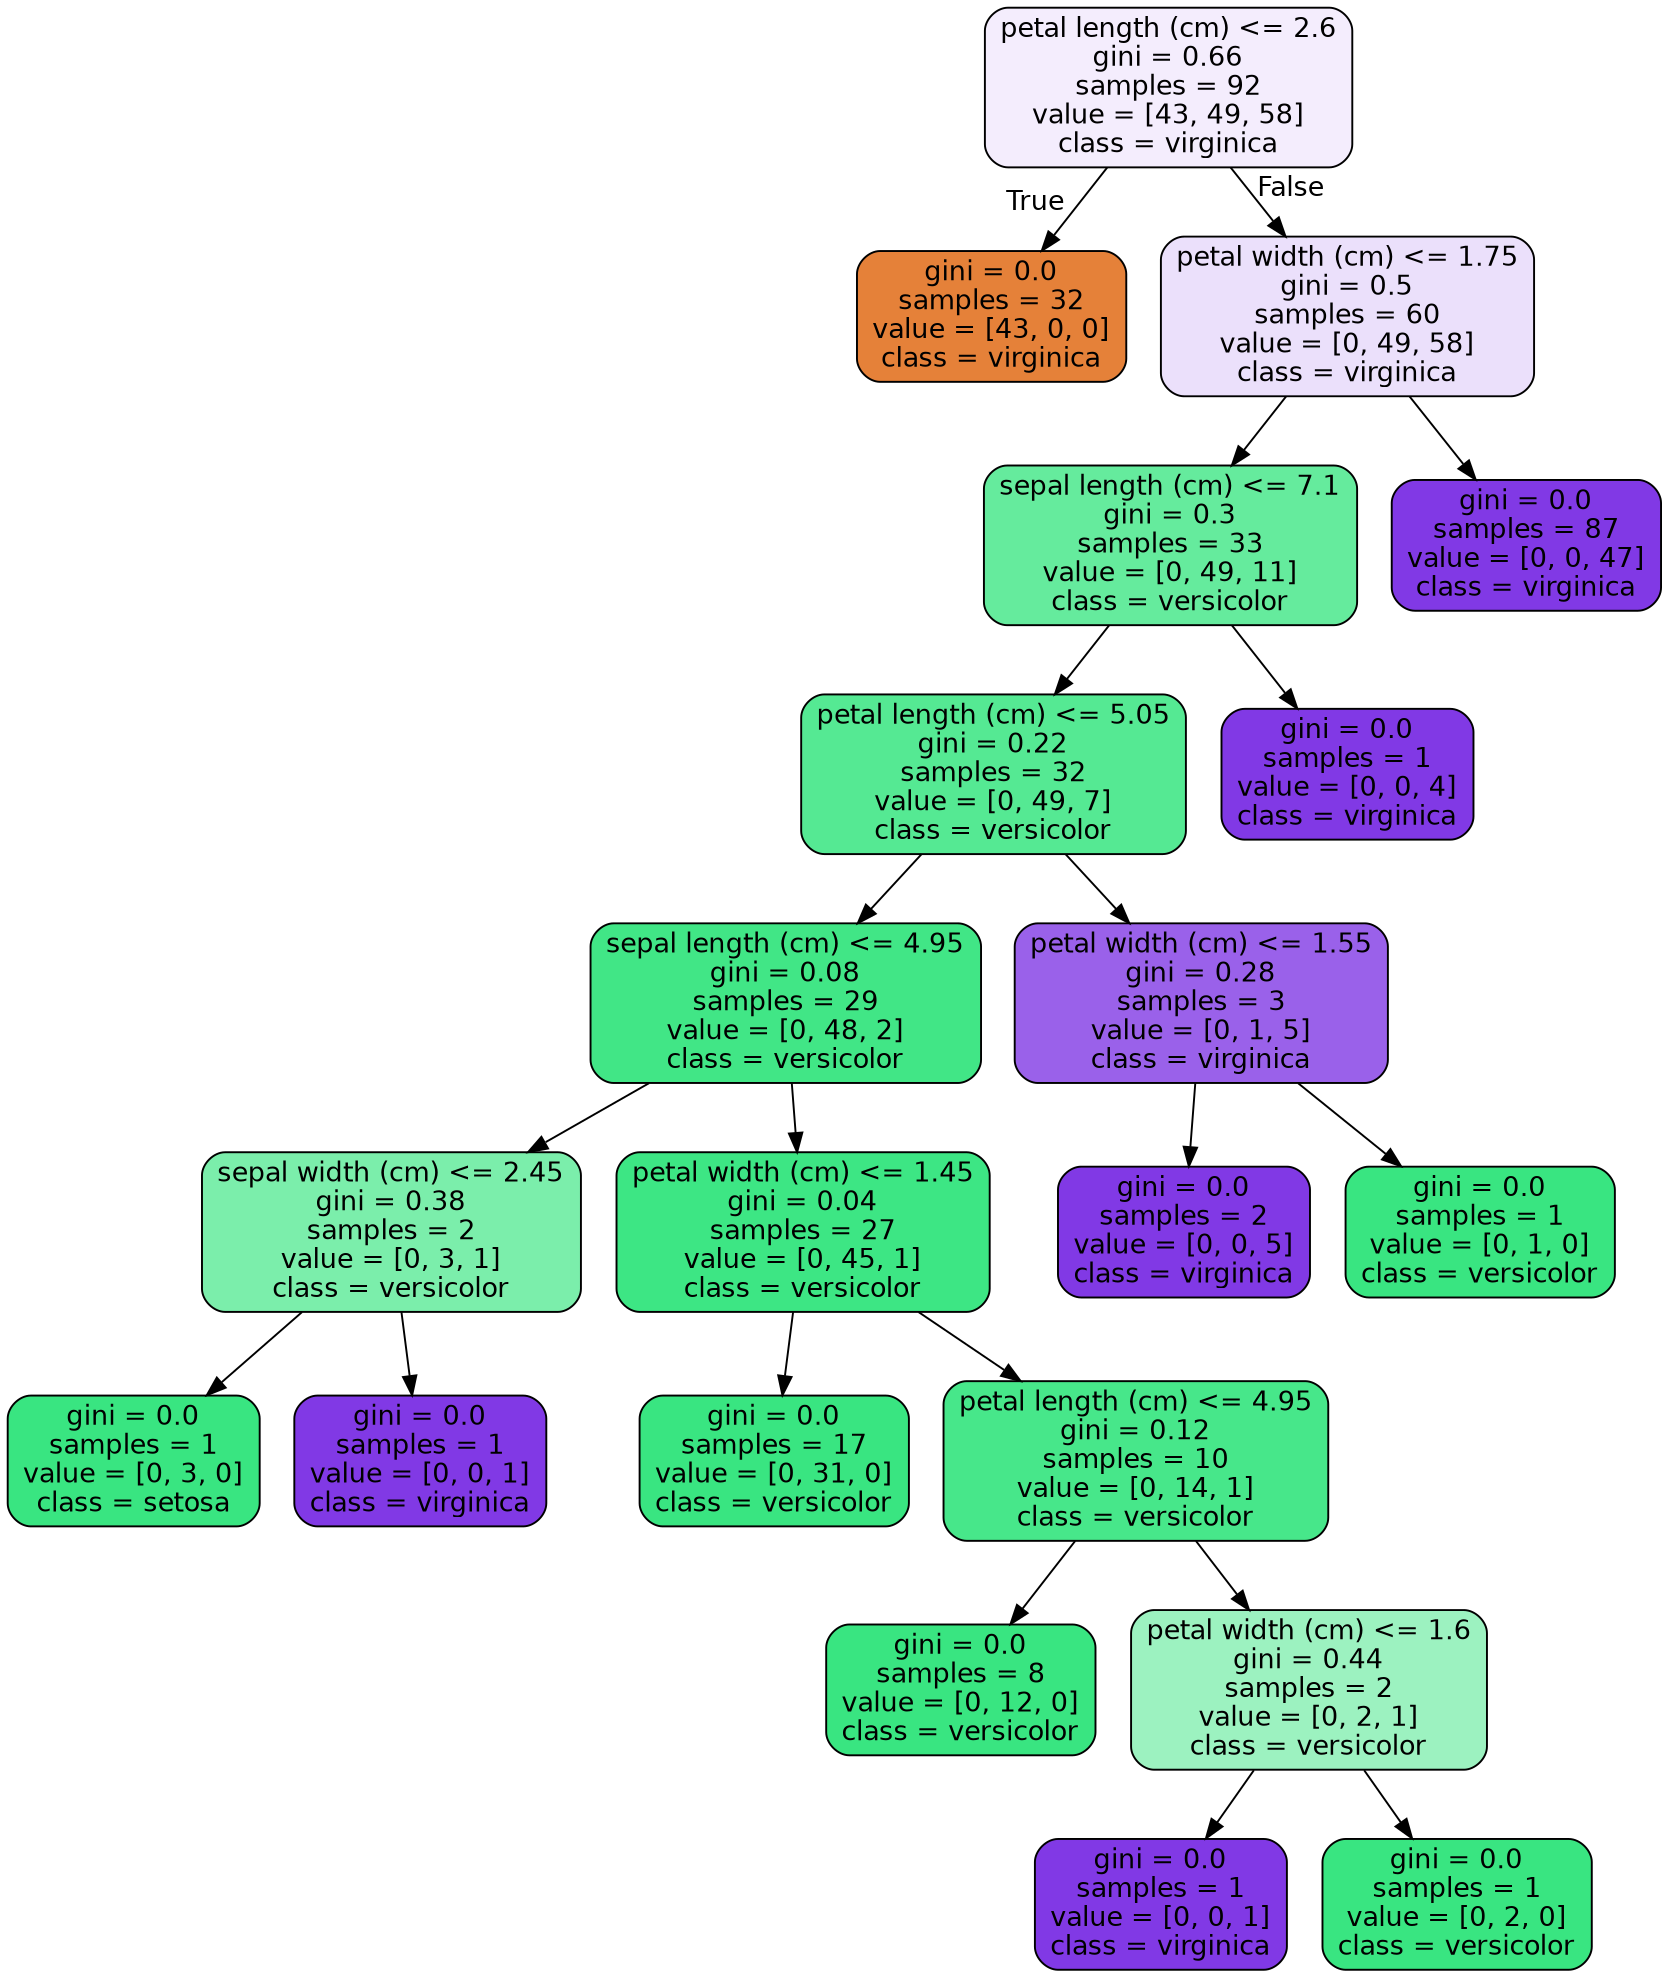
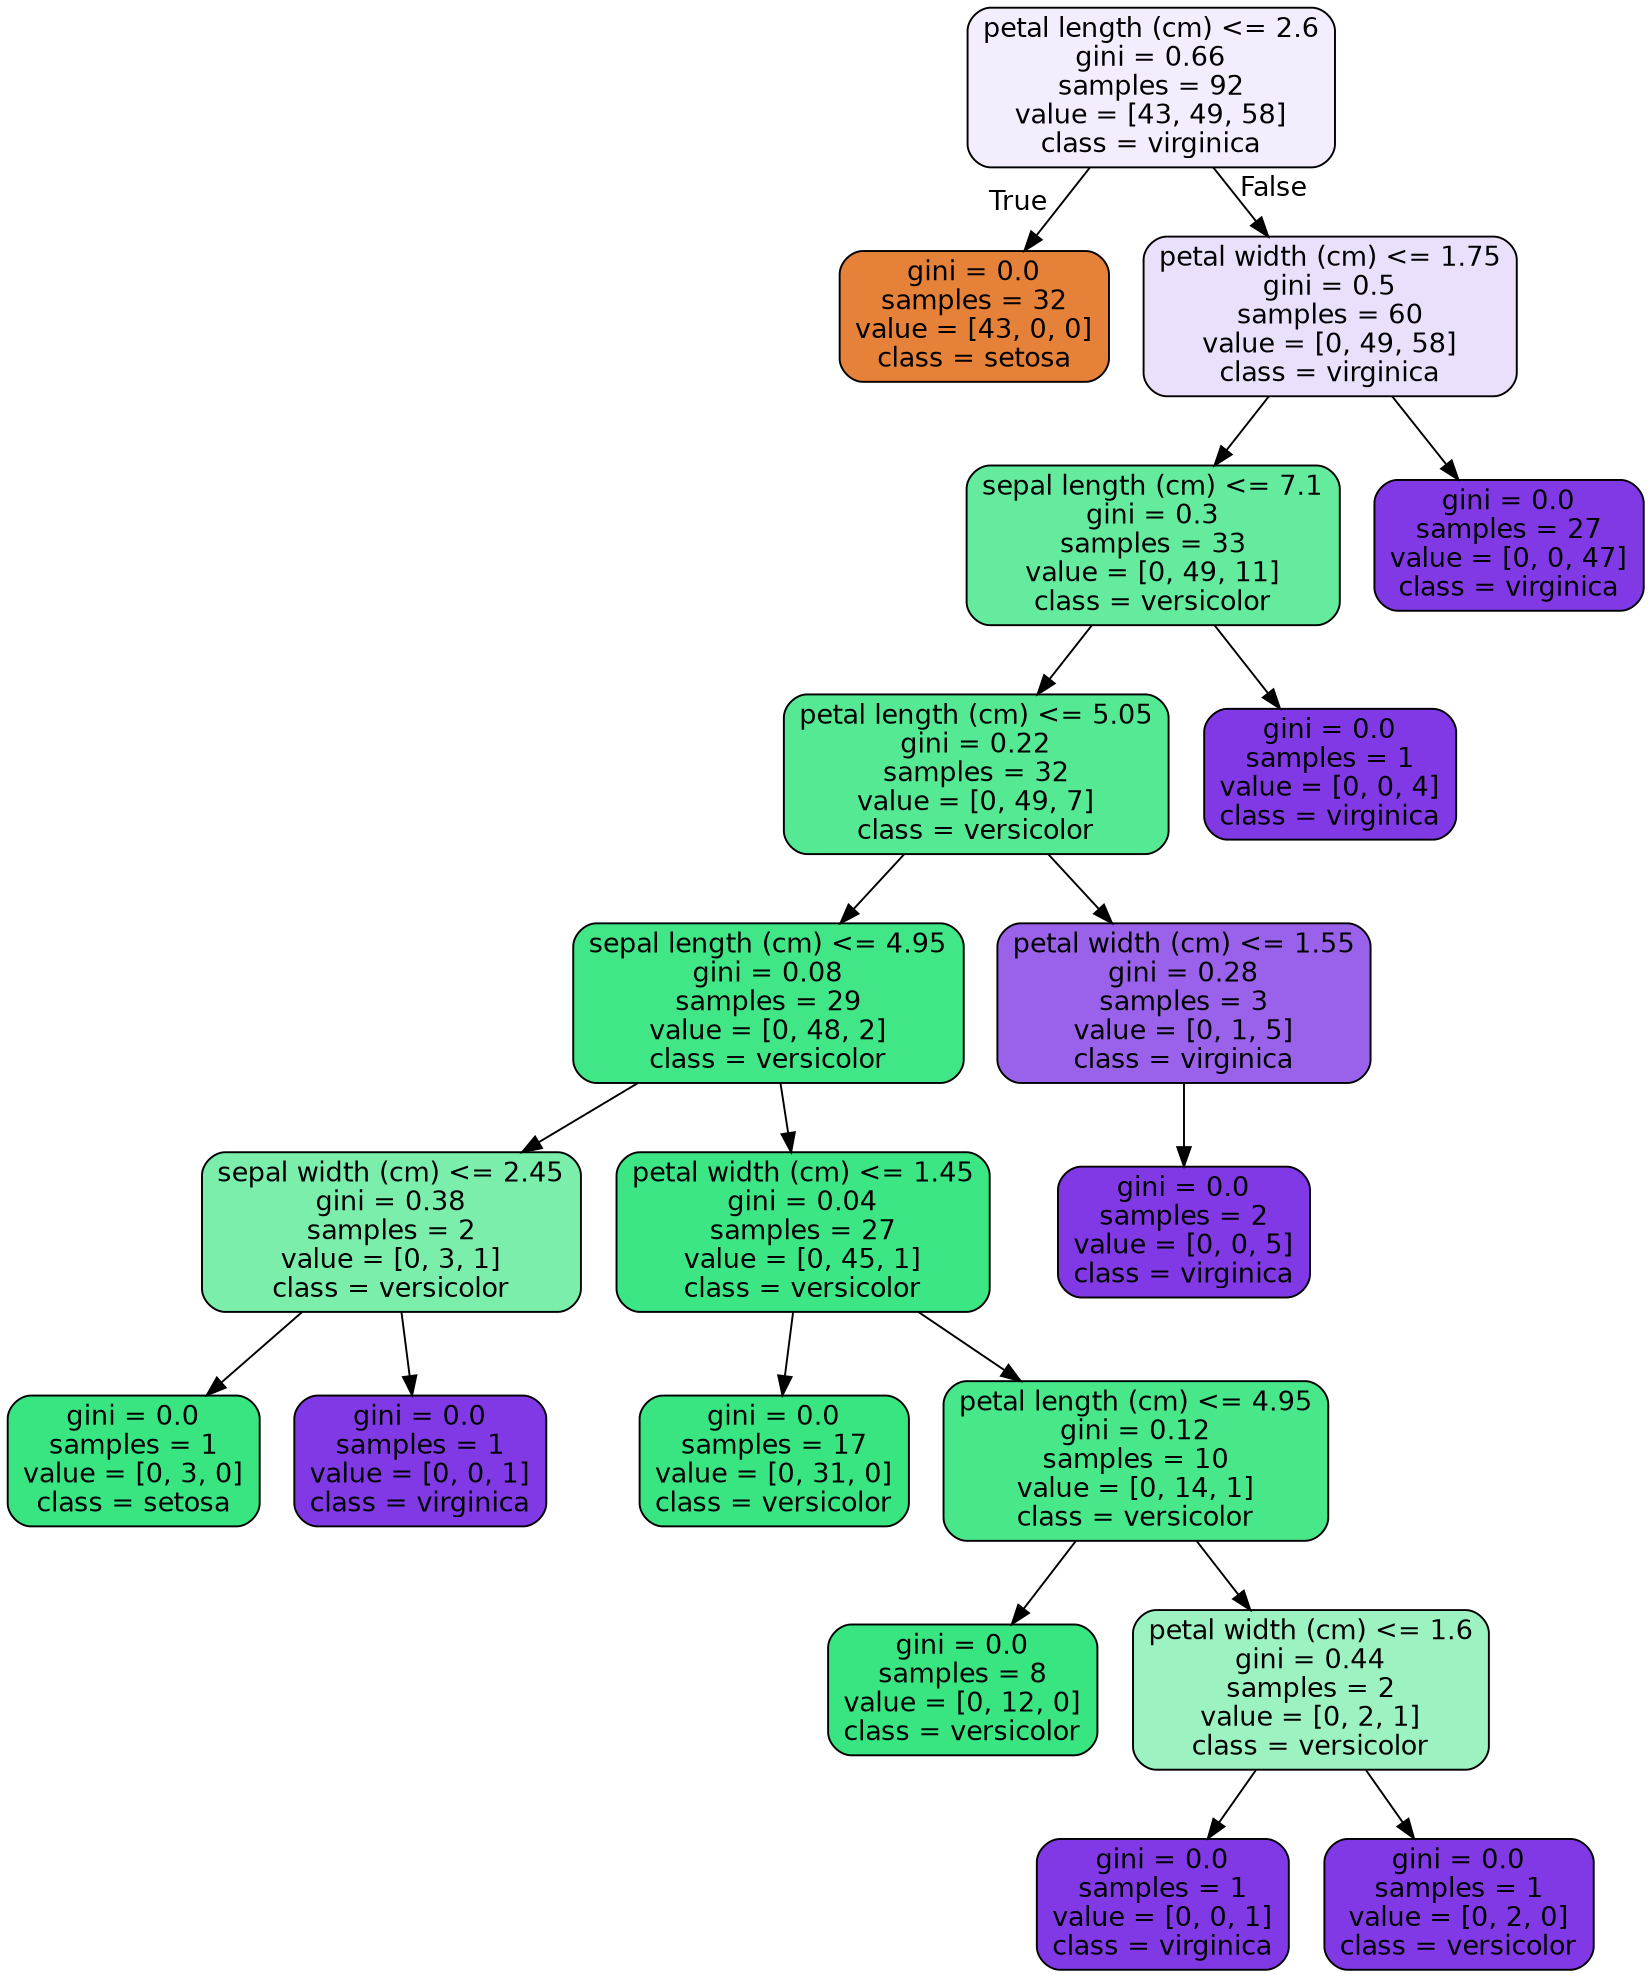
(992, 316) -> (974, 316)
(1526, 545) -> (1509, 545)
(1480, 1232) -> none
(1457, 1904) -> (1459, 1904)
